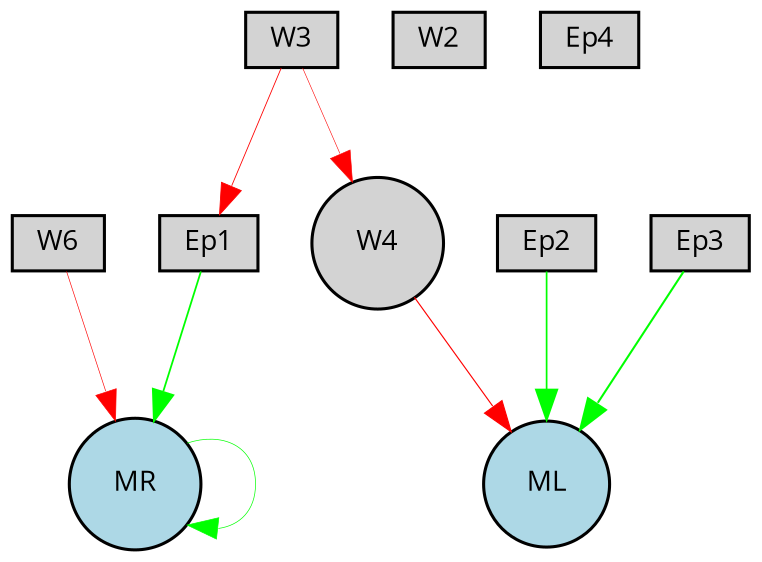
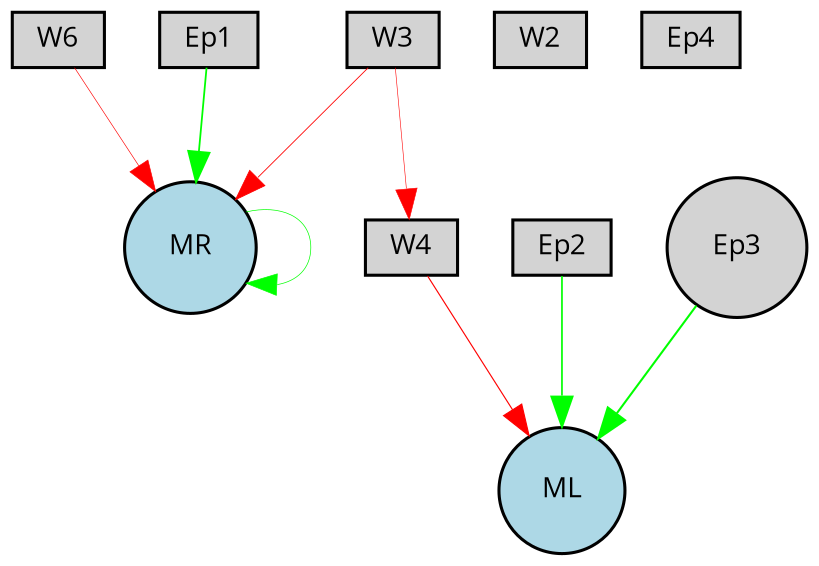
(256, 127) -> (313, 123)
(378, 243) -> (411, 248)
(700, 243) -> (737, 248)
